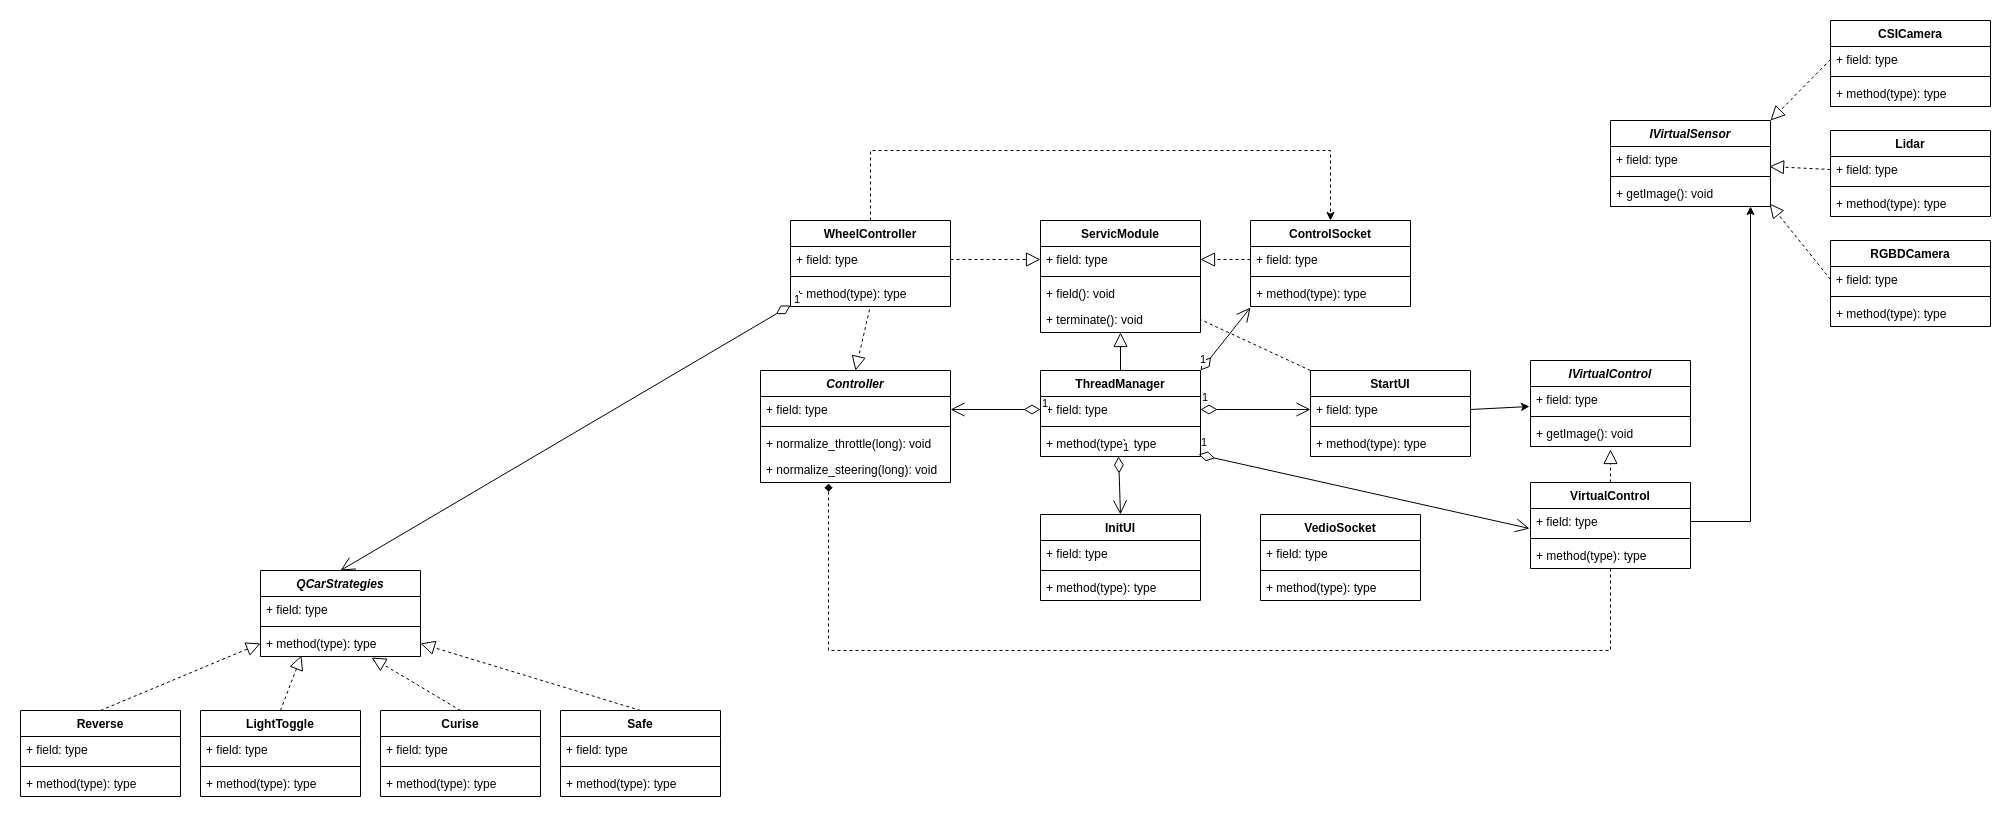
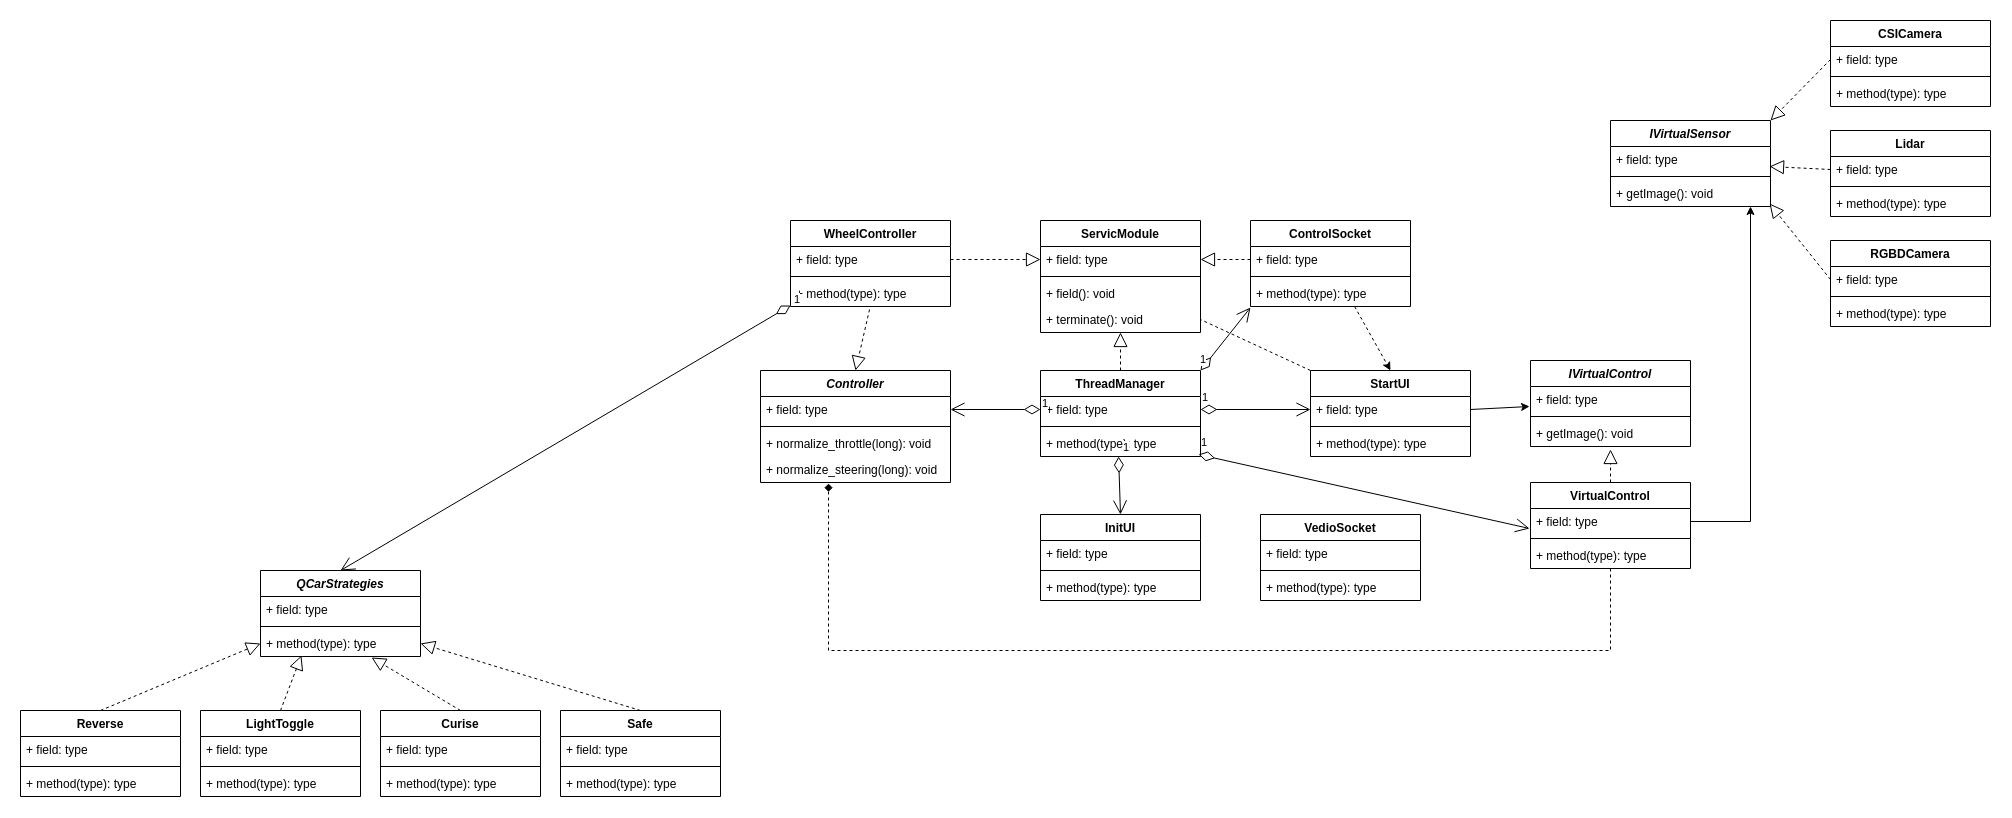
(1097, 151) -> none
none -> (1371, 336)
(1121, 358) -> (1121, 358)
